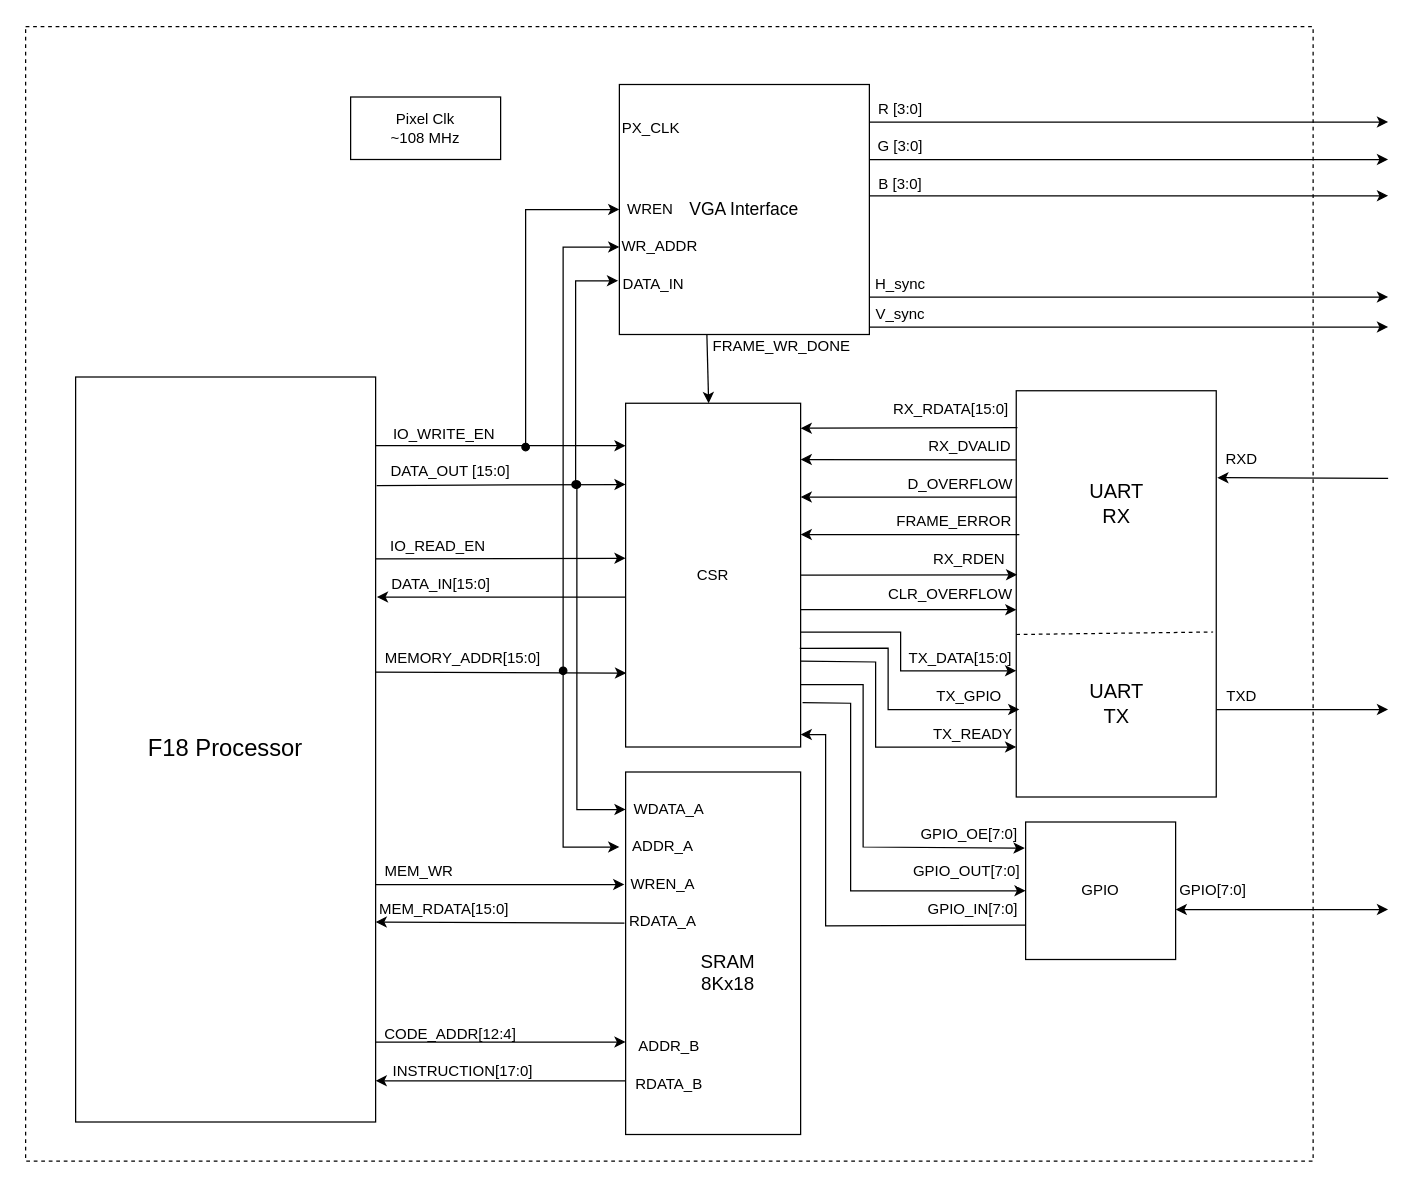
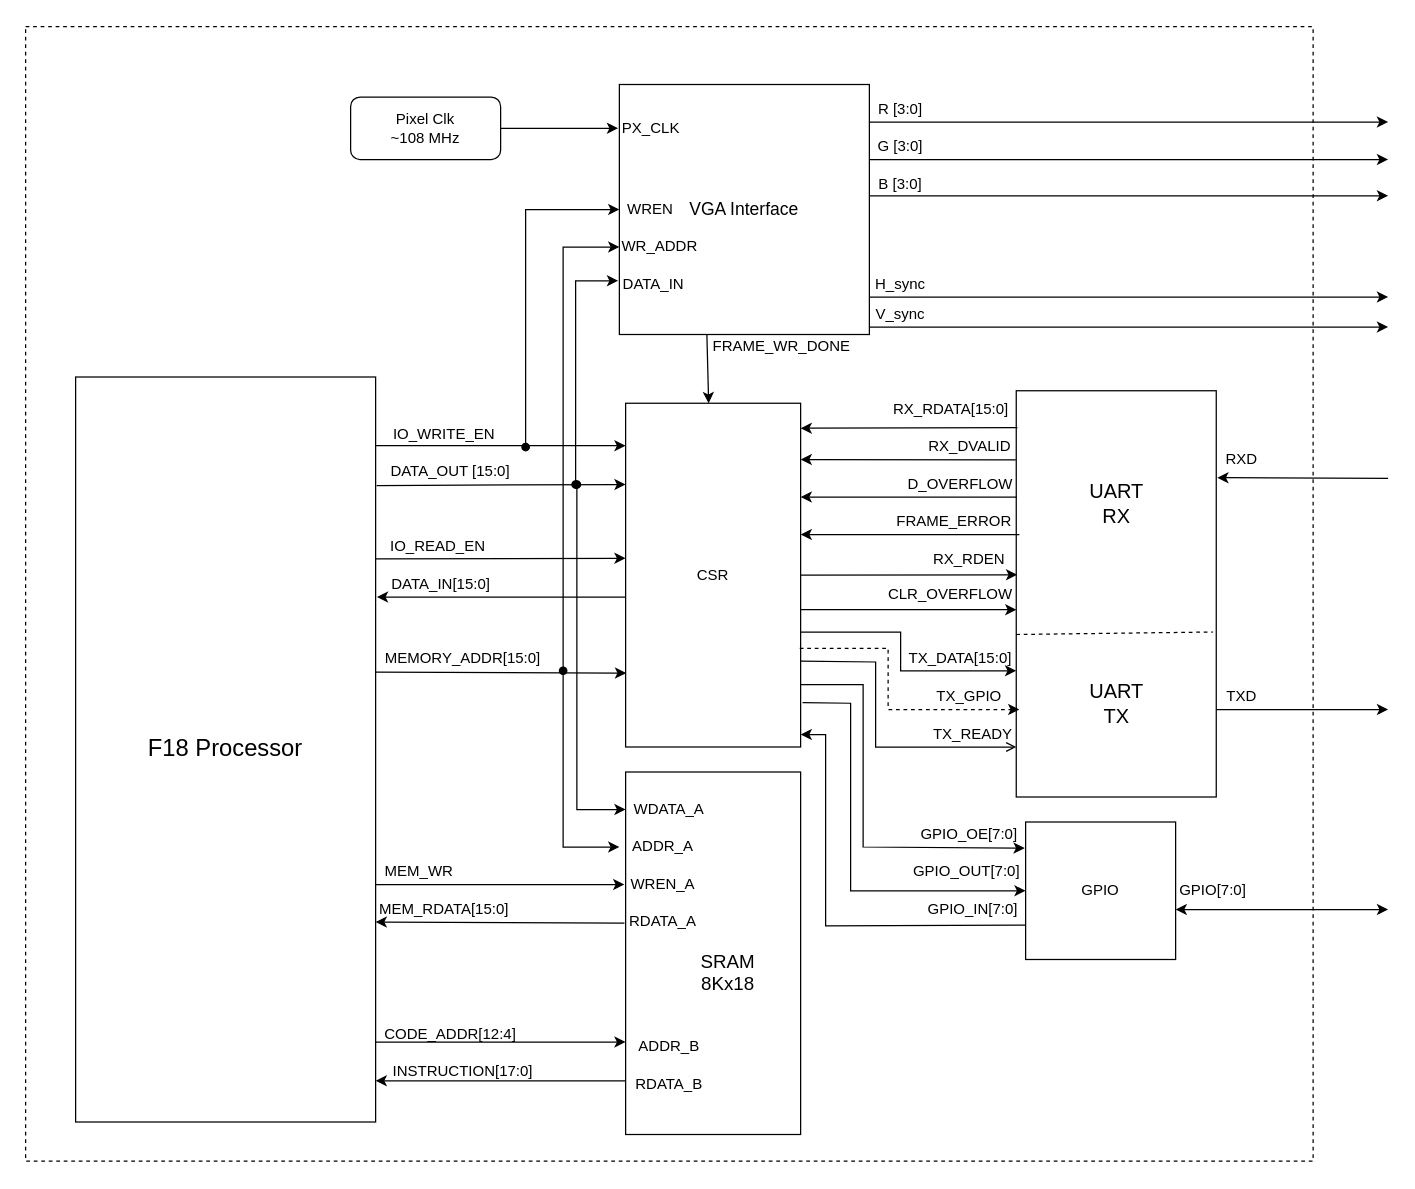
(426, 128) -> (426, 128)
none -> (555, 128)
(888, 695) -> (888, 695)
(1006, 747) -> (1007, 747)
